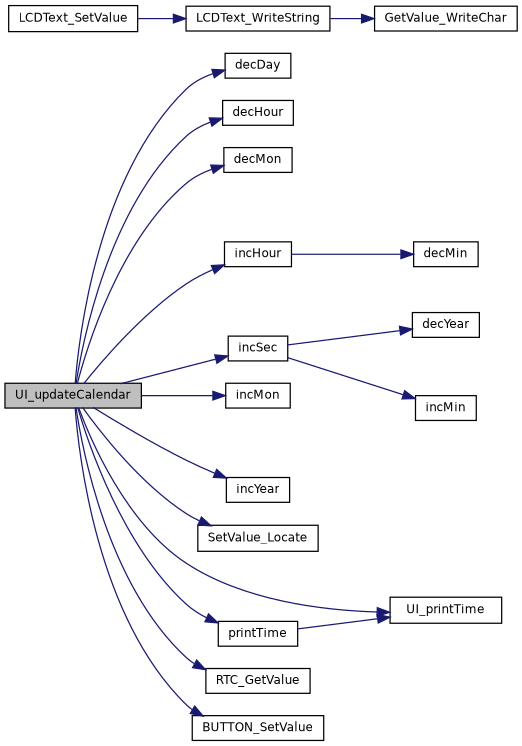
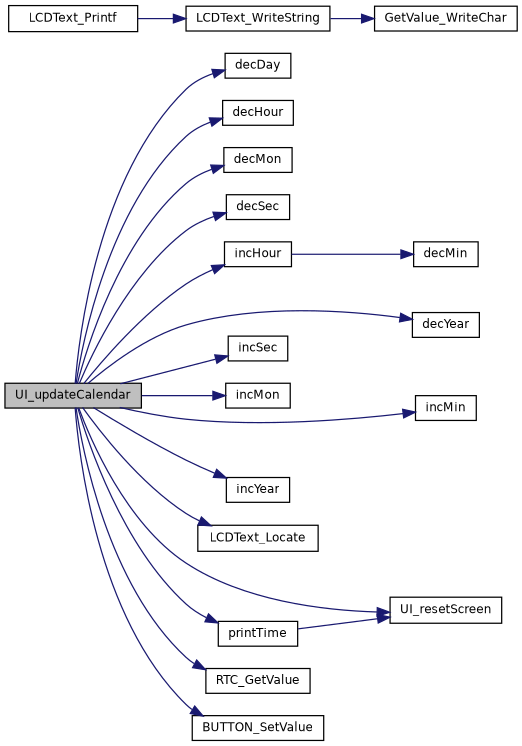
(73, 19) -> (73, 19)
none -> (258, 207)
(344, 338) -> (235, 315)
(345, 376) -> (261, 423)
(258, 538) -> (258, 538)
(446, 610) -> (446, 610)
